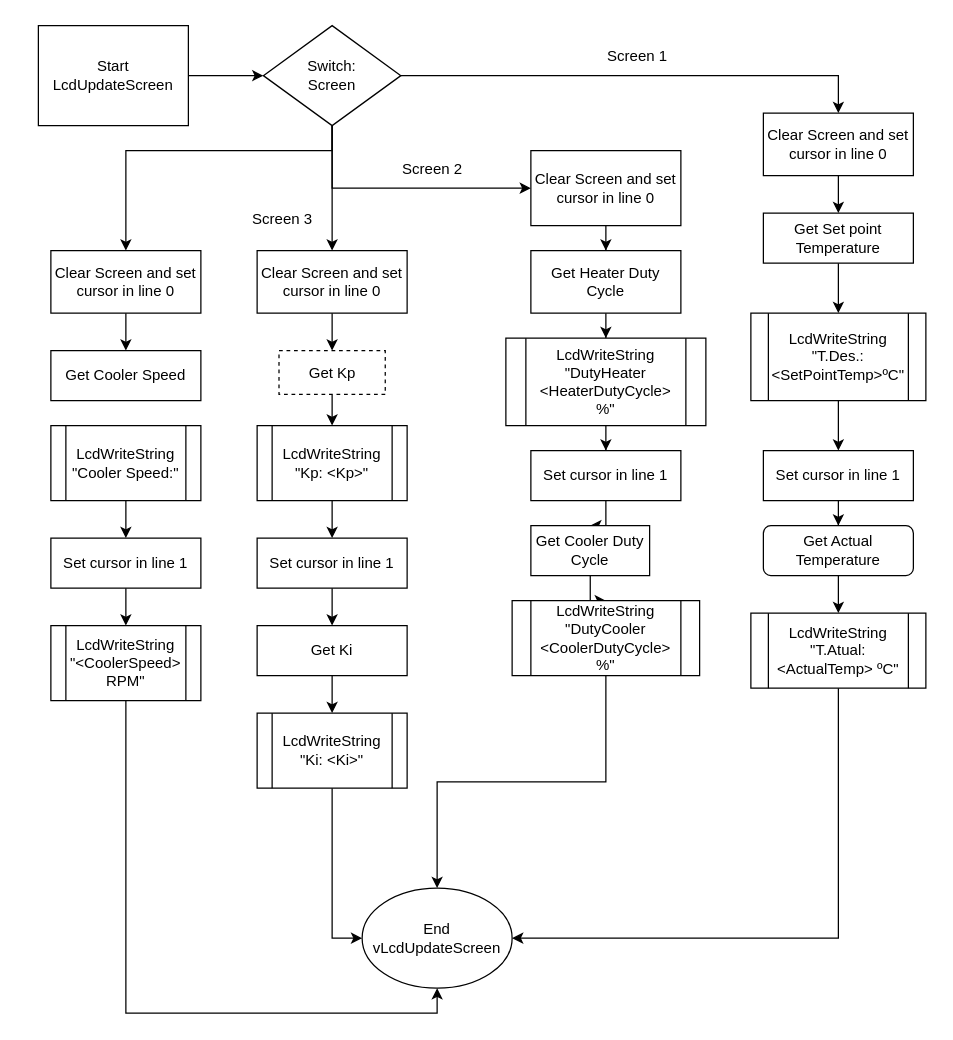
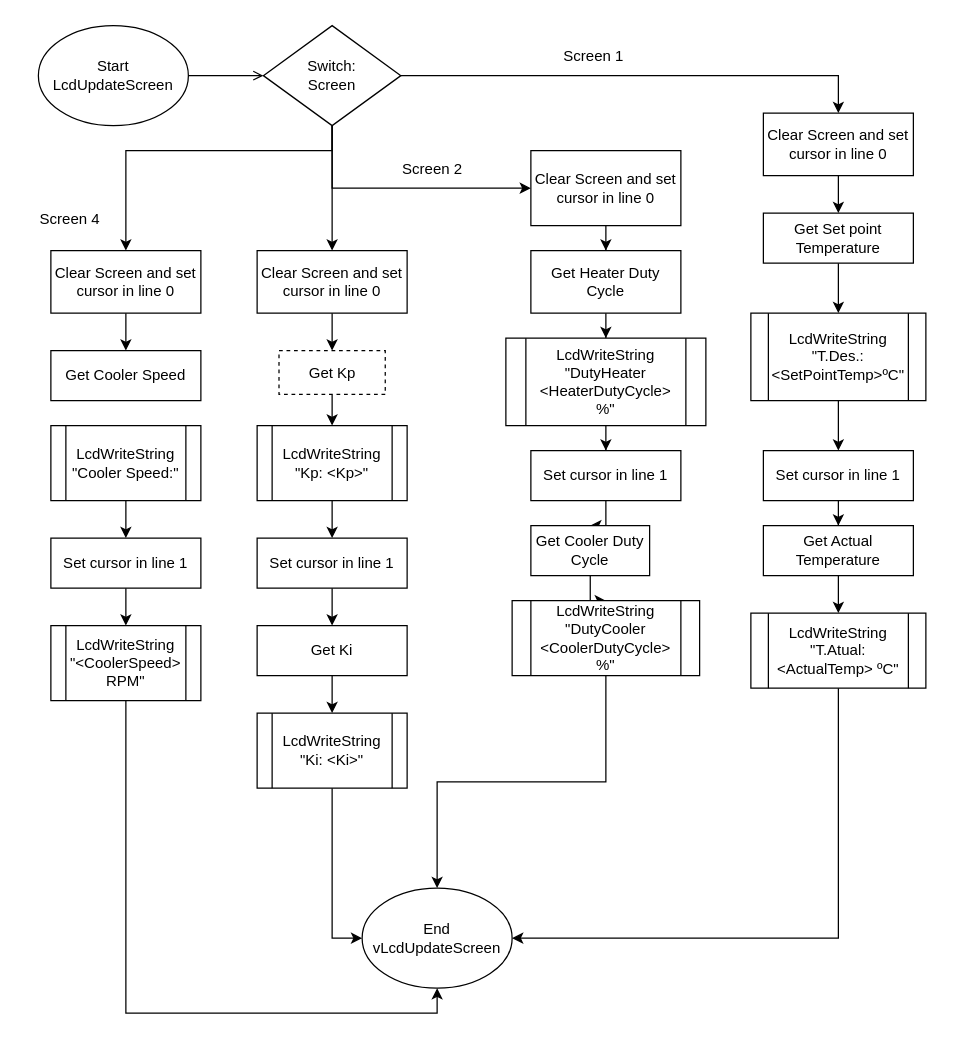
(637, 57) -> (593, 57)
(113, 76) -> (113, 76)
(253, 76) -> (255, 76)
none -> (69, 219)
(282, 219) -> none
(838, 551) -> (838, 551)
